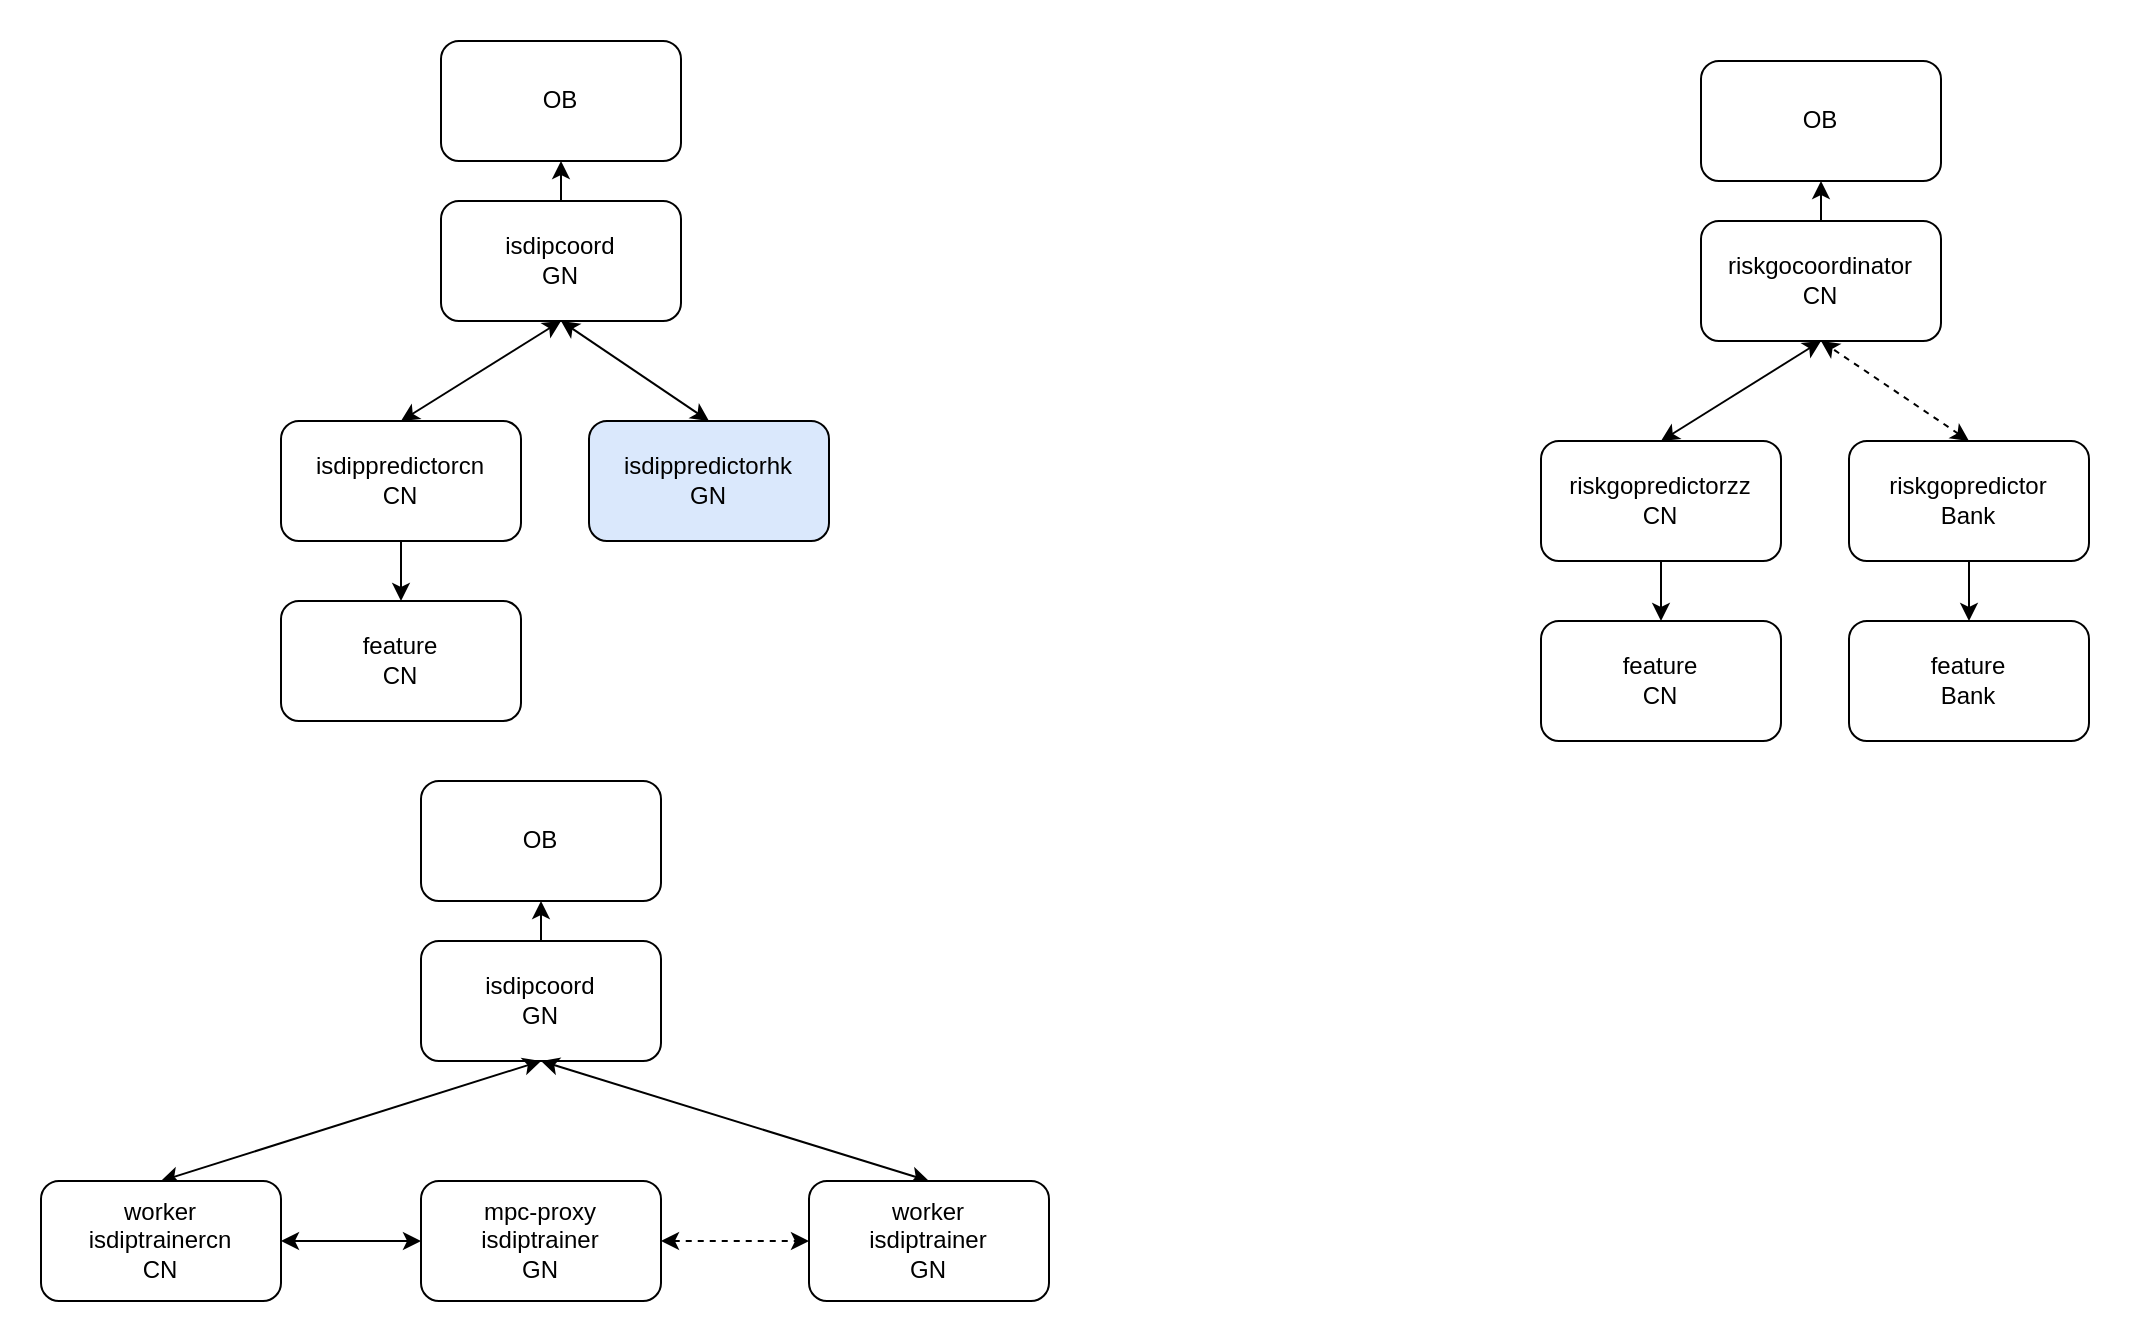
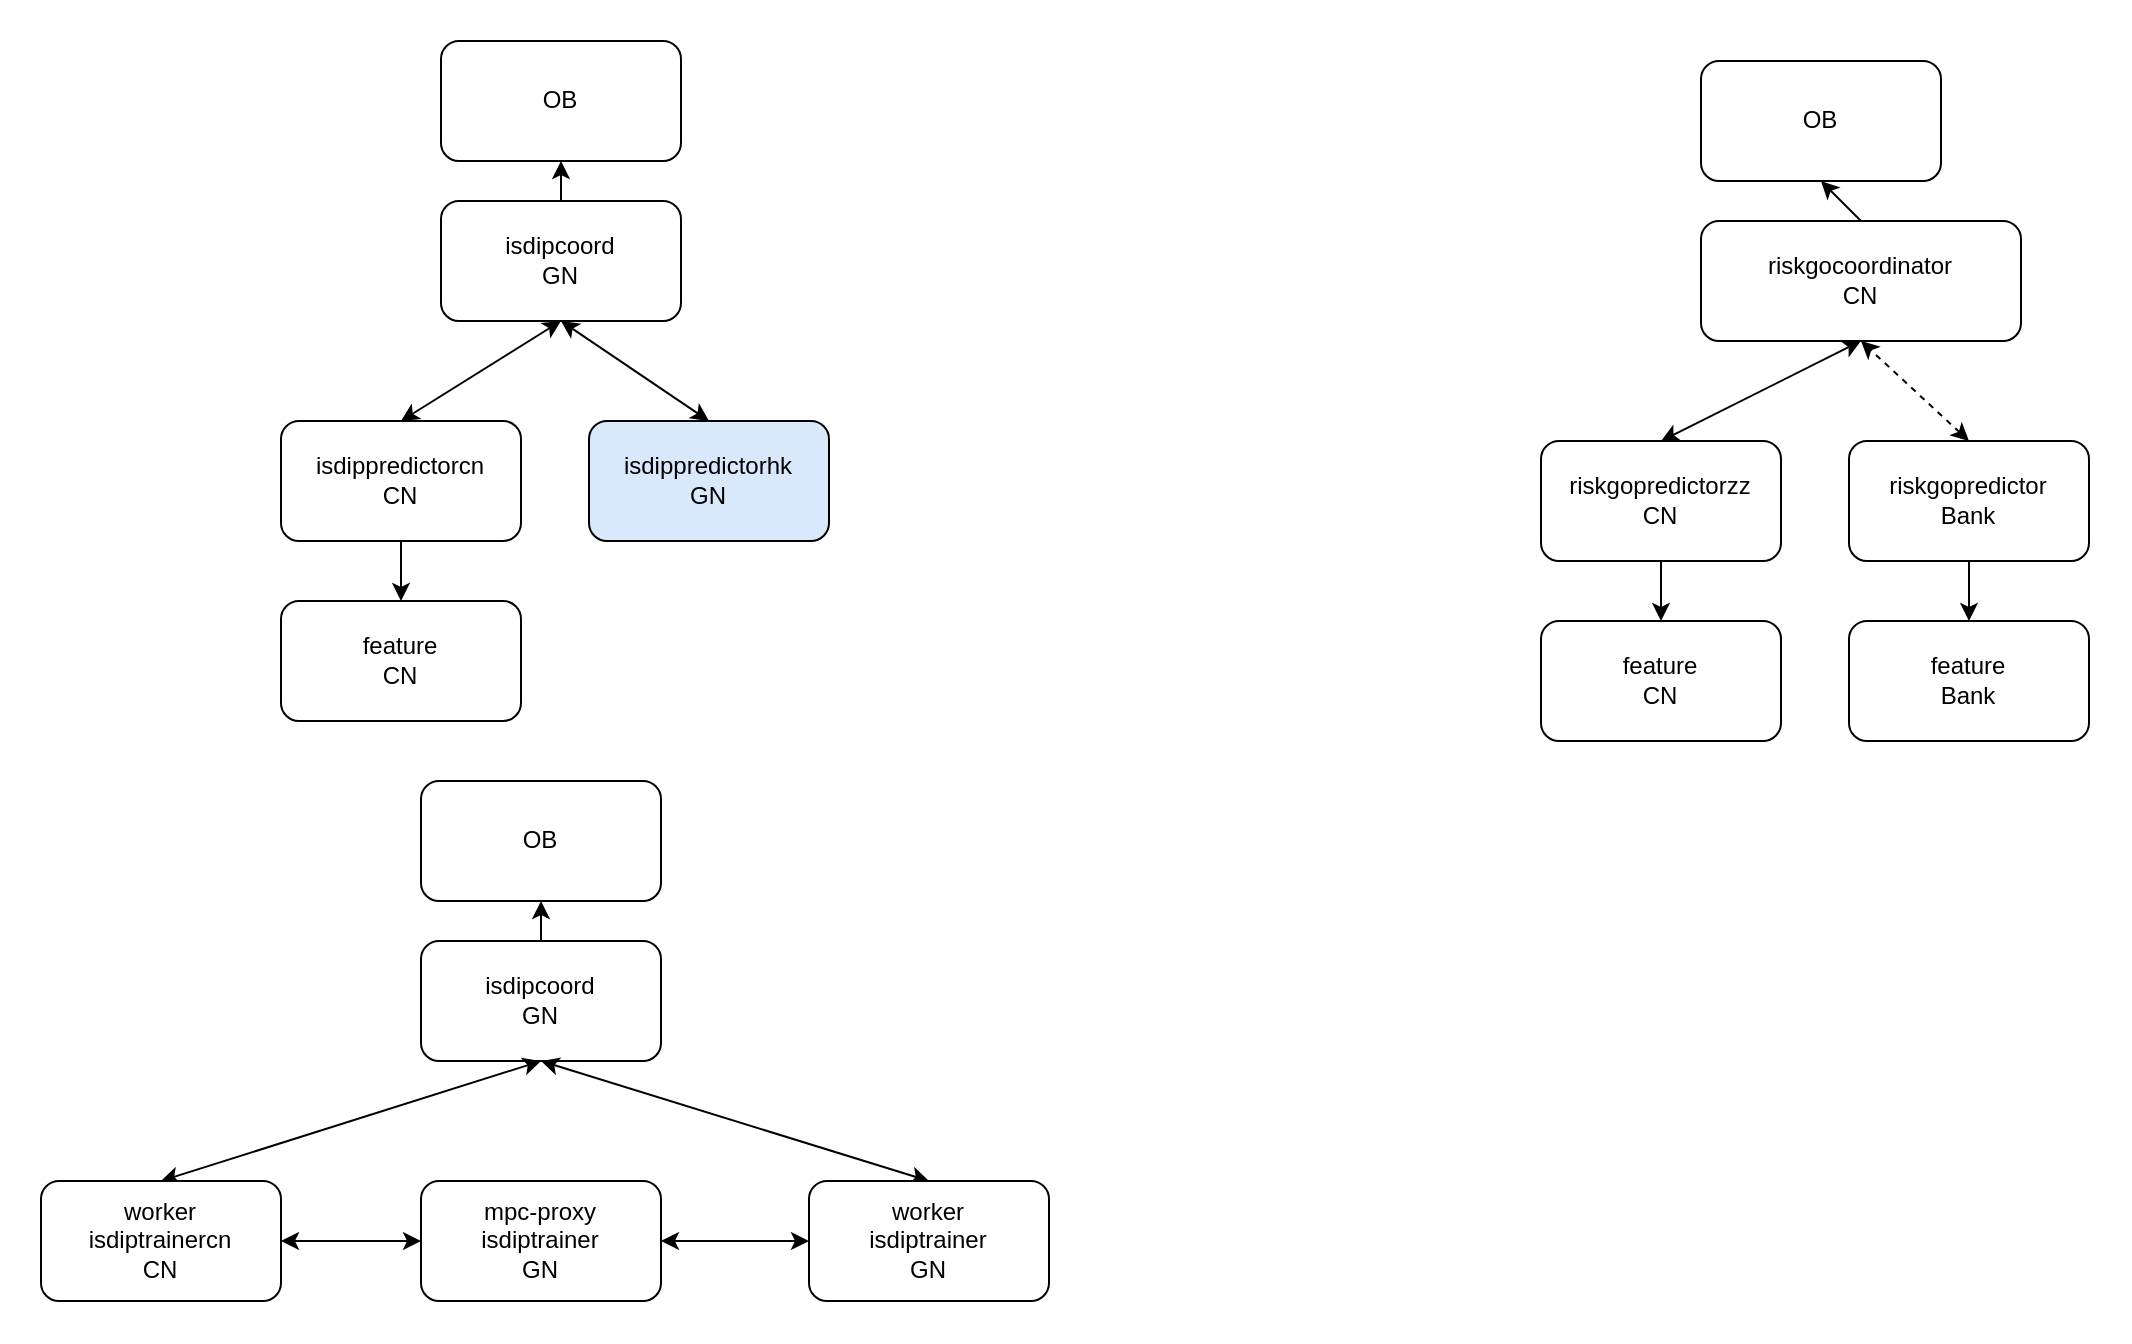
(1821, 281) -> (1861, 281)
(735, 1241) -> (735, 1241)
